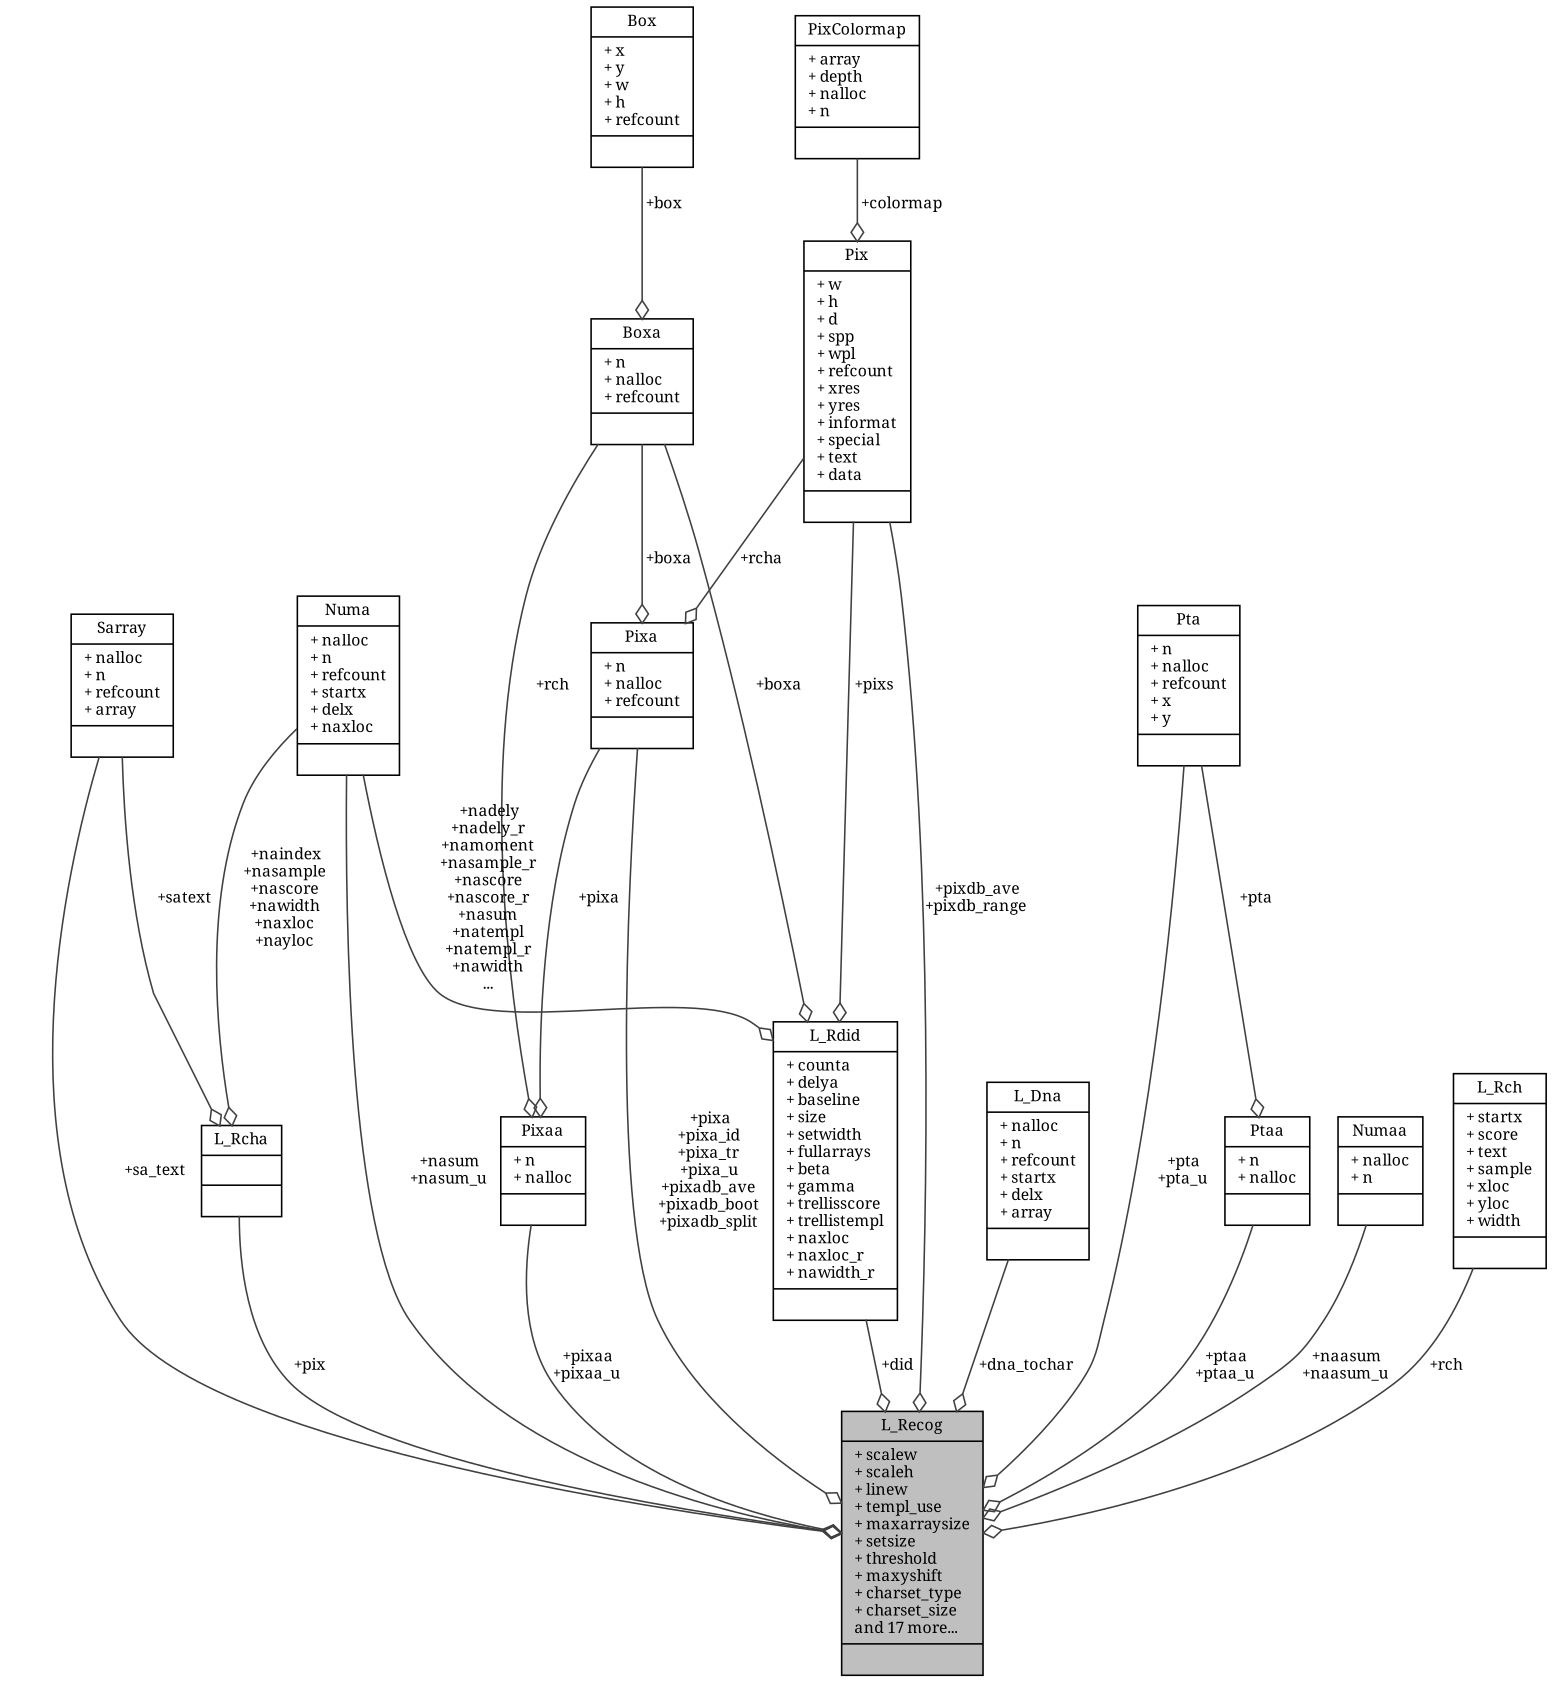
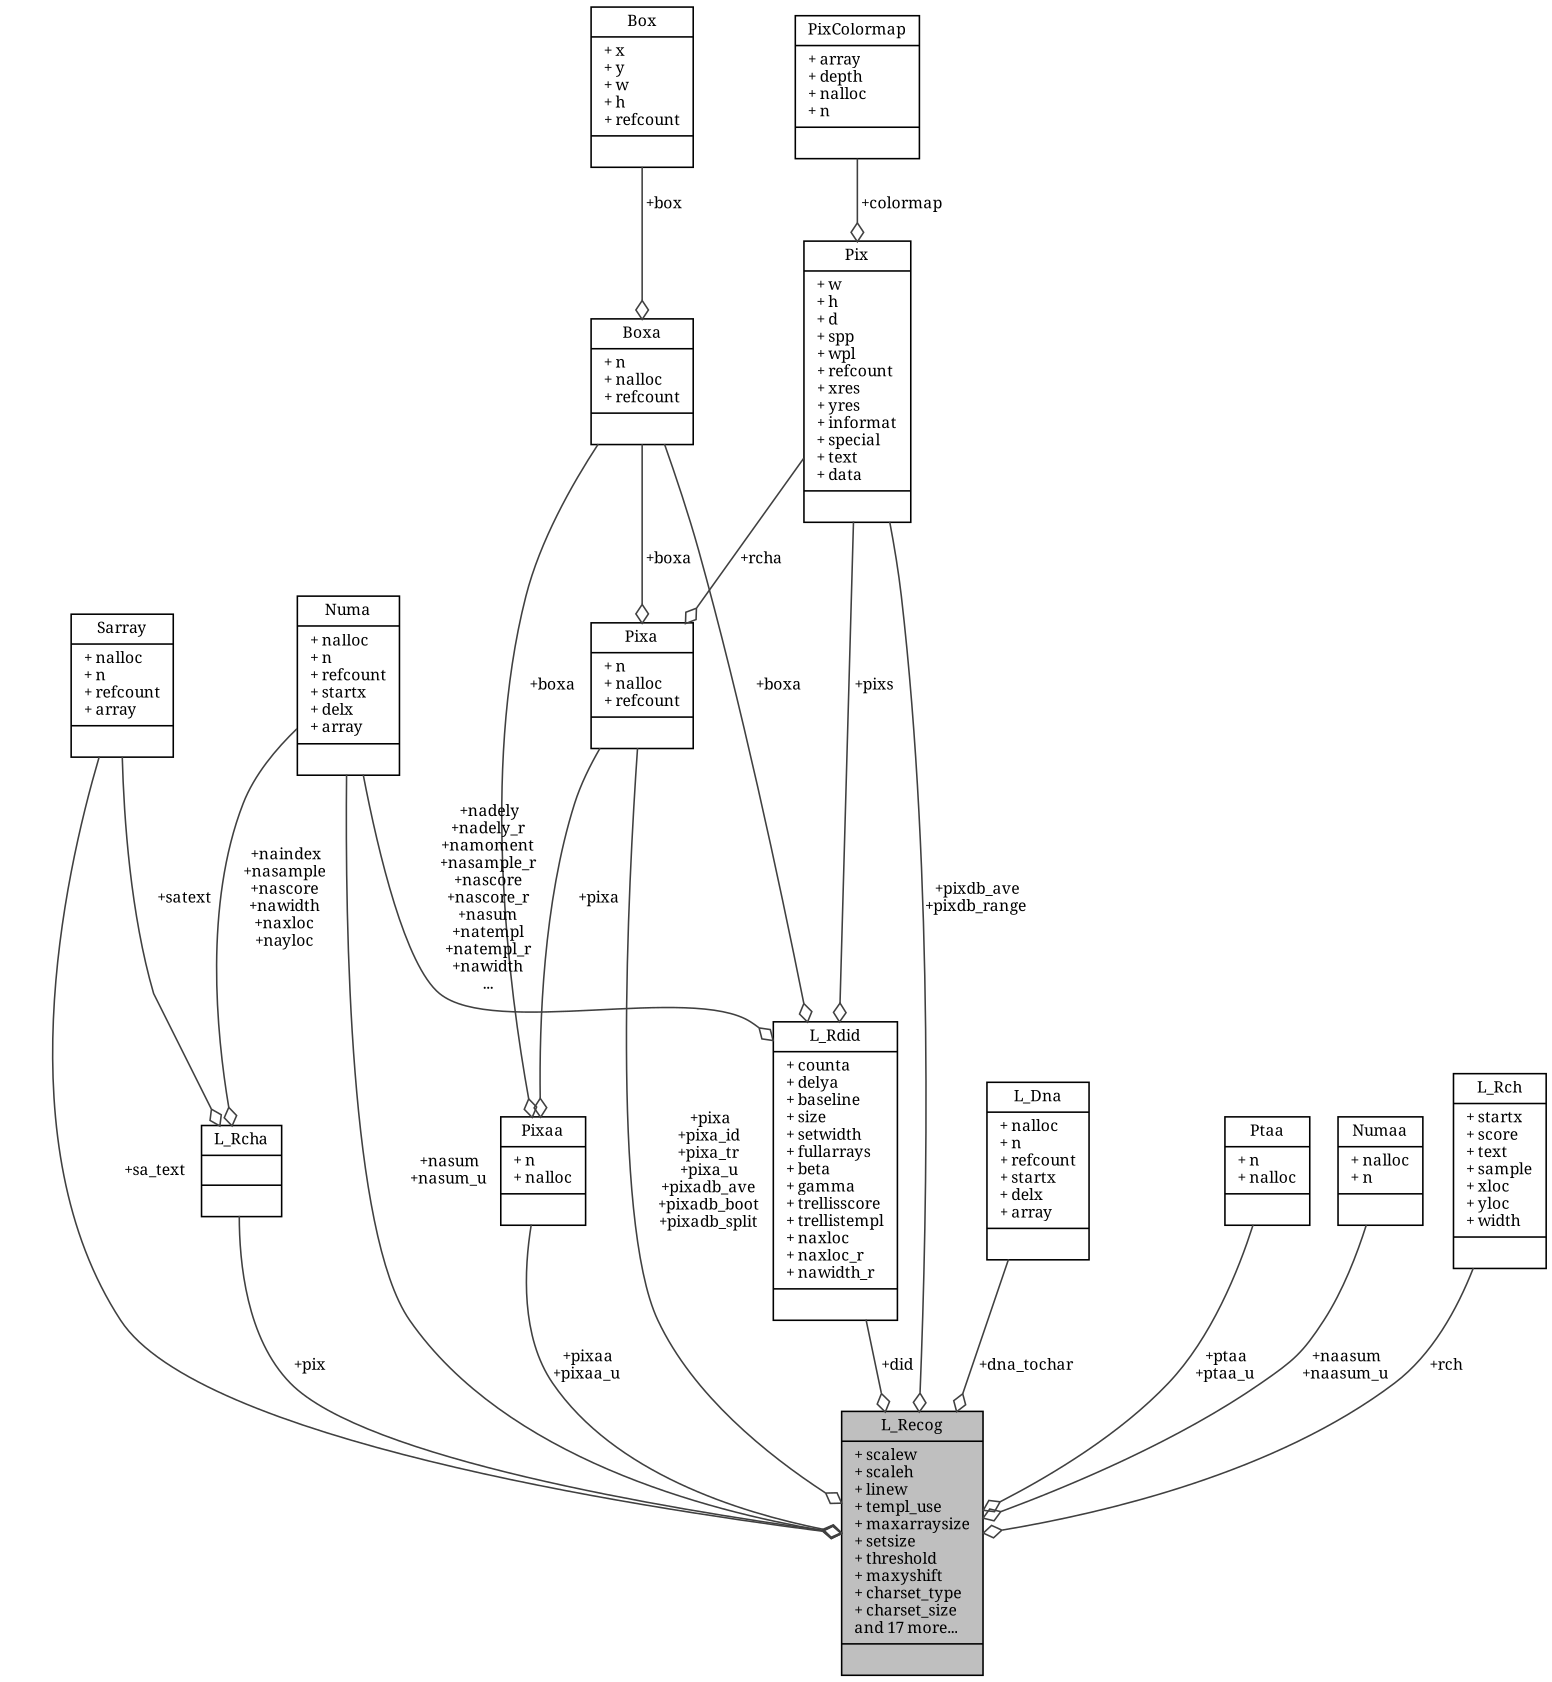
(551, 686) -> (551, 686)
(1189, 686) -> none
(342, 727) -> (337, 727)
